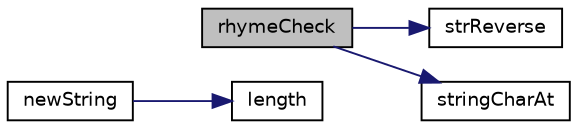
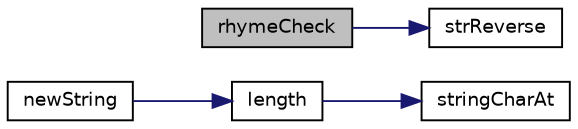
(377, 61) -> (362, 101)
